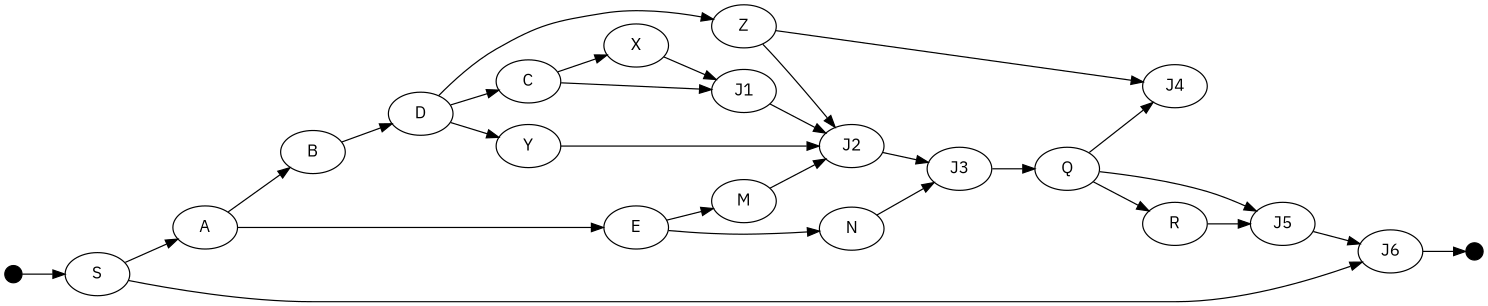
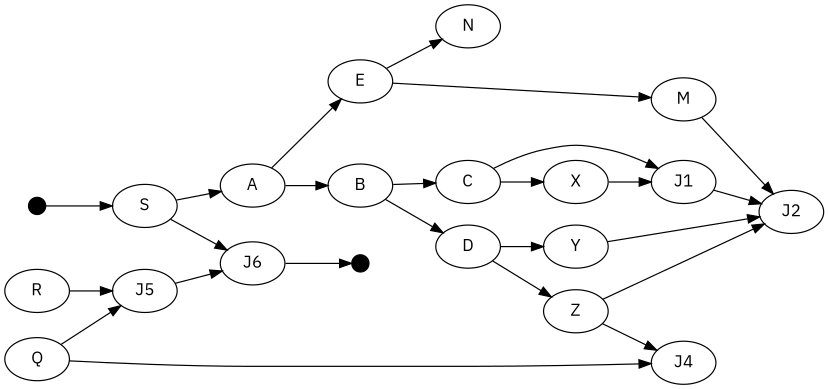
(469, 99) -> (408, 184)
(959, 169) -> none
(1116, 194) -> none
